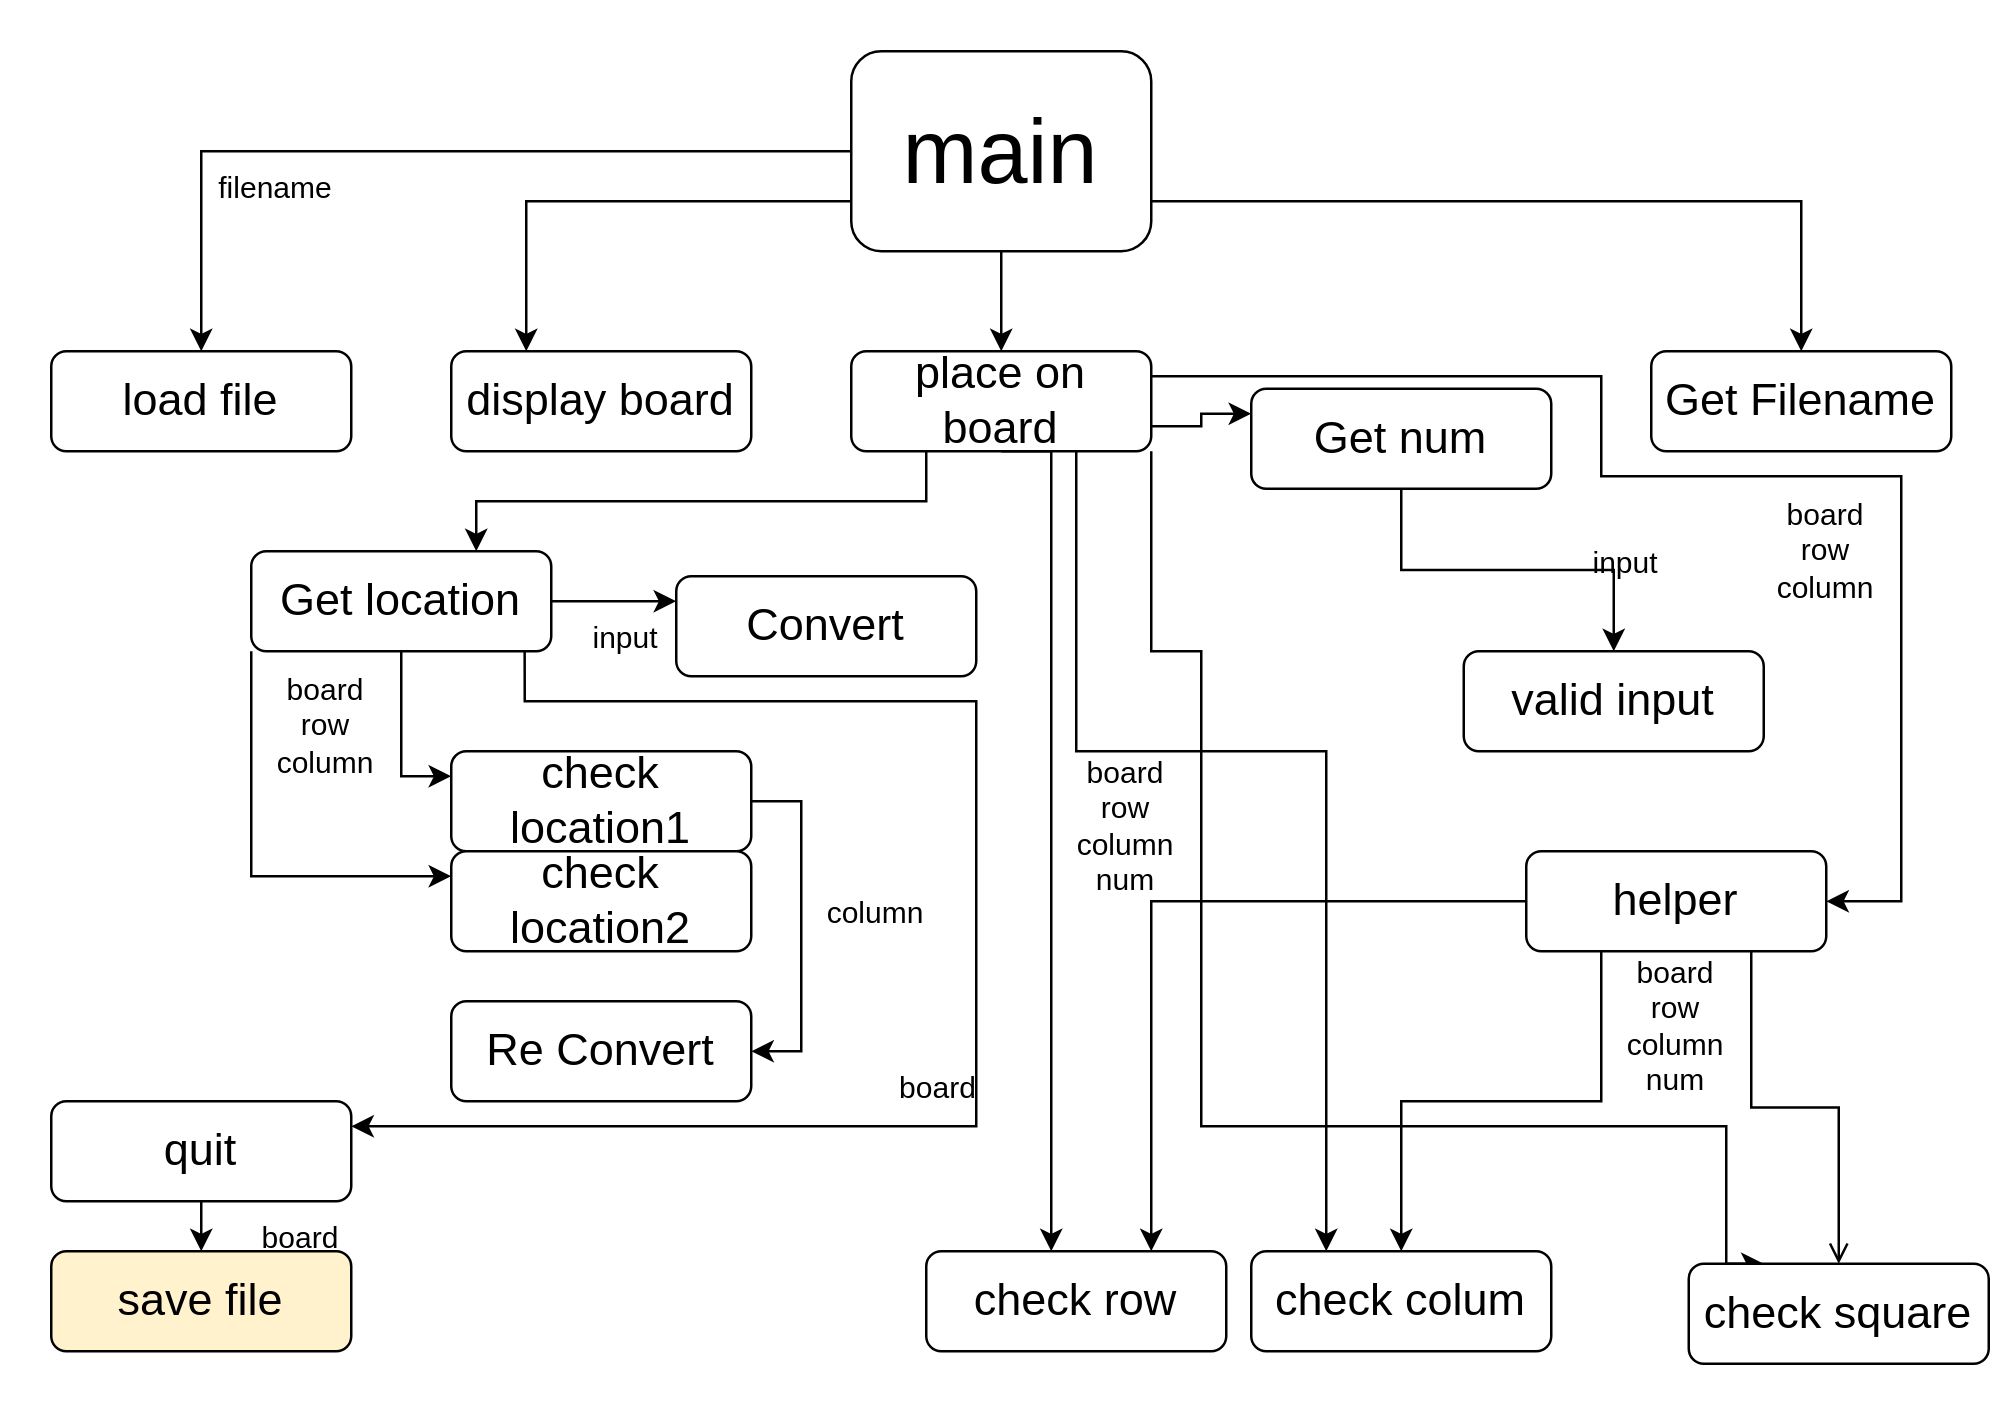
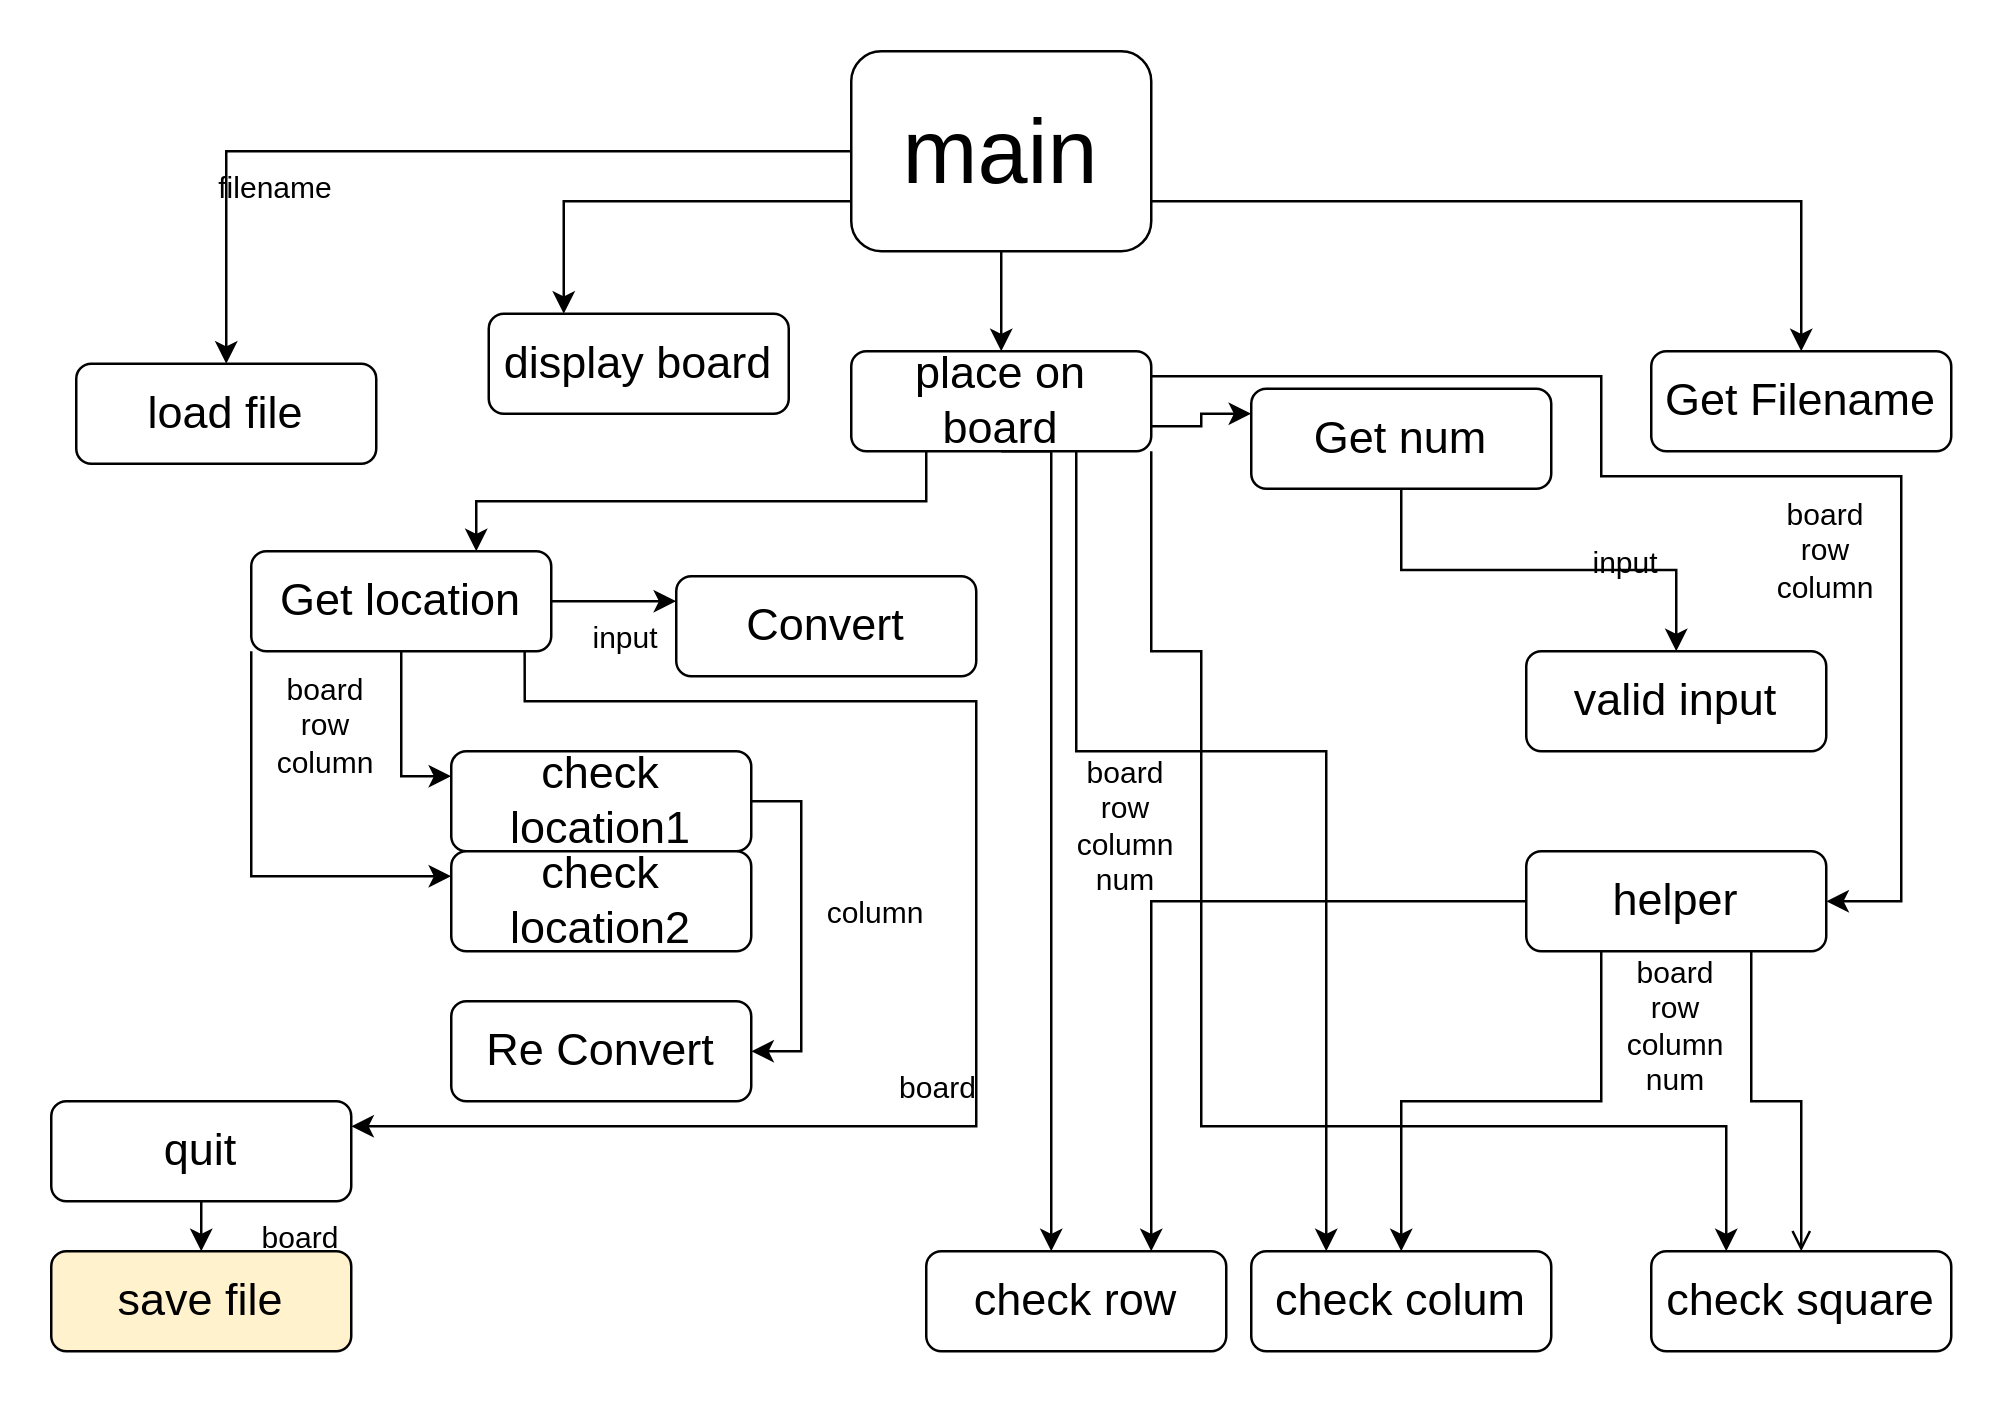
(201, 401) -> (226, 414)
(601, 401) -> (639, 364)
(1614, 701) -> (1676, 701)
(1839, 1314) -> (1801, 1301)
